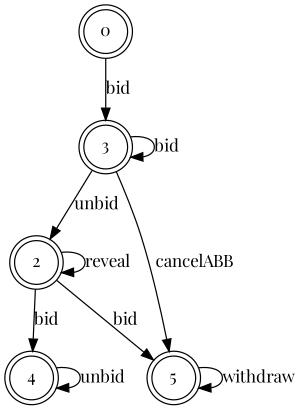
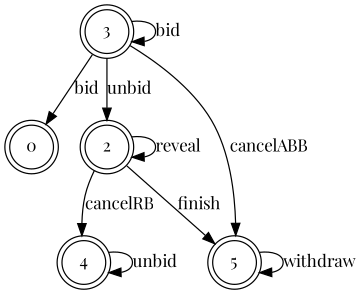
(106, 83) -> (73, 84)
(47, 320) -> (120, 205)
(126, 320) -> (199, 205)
